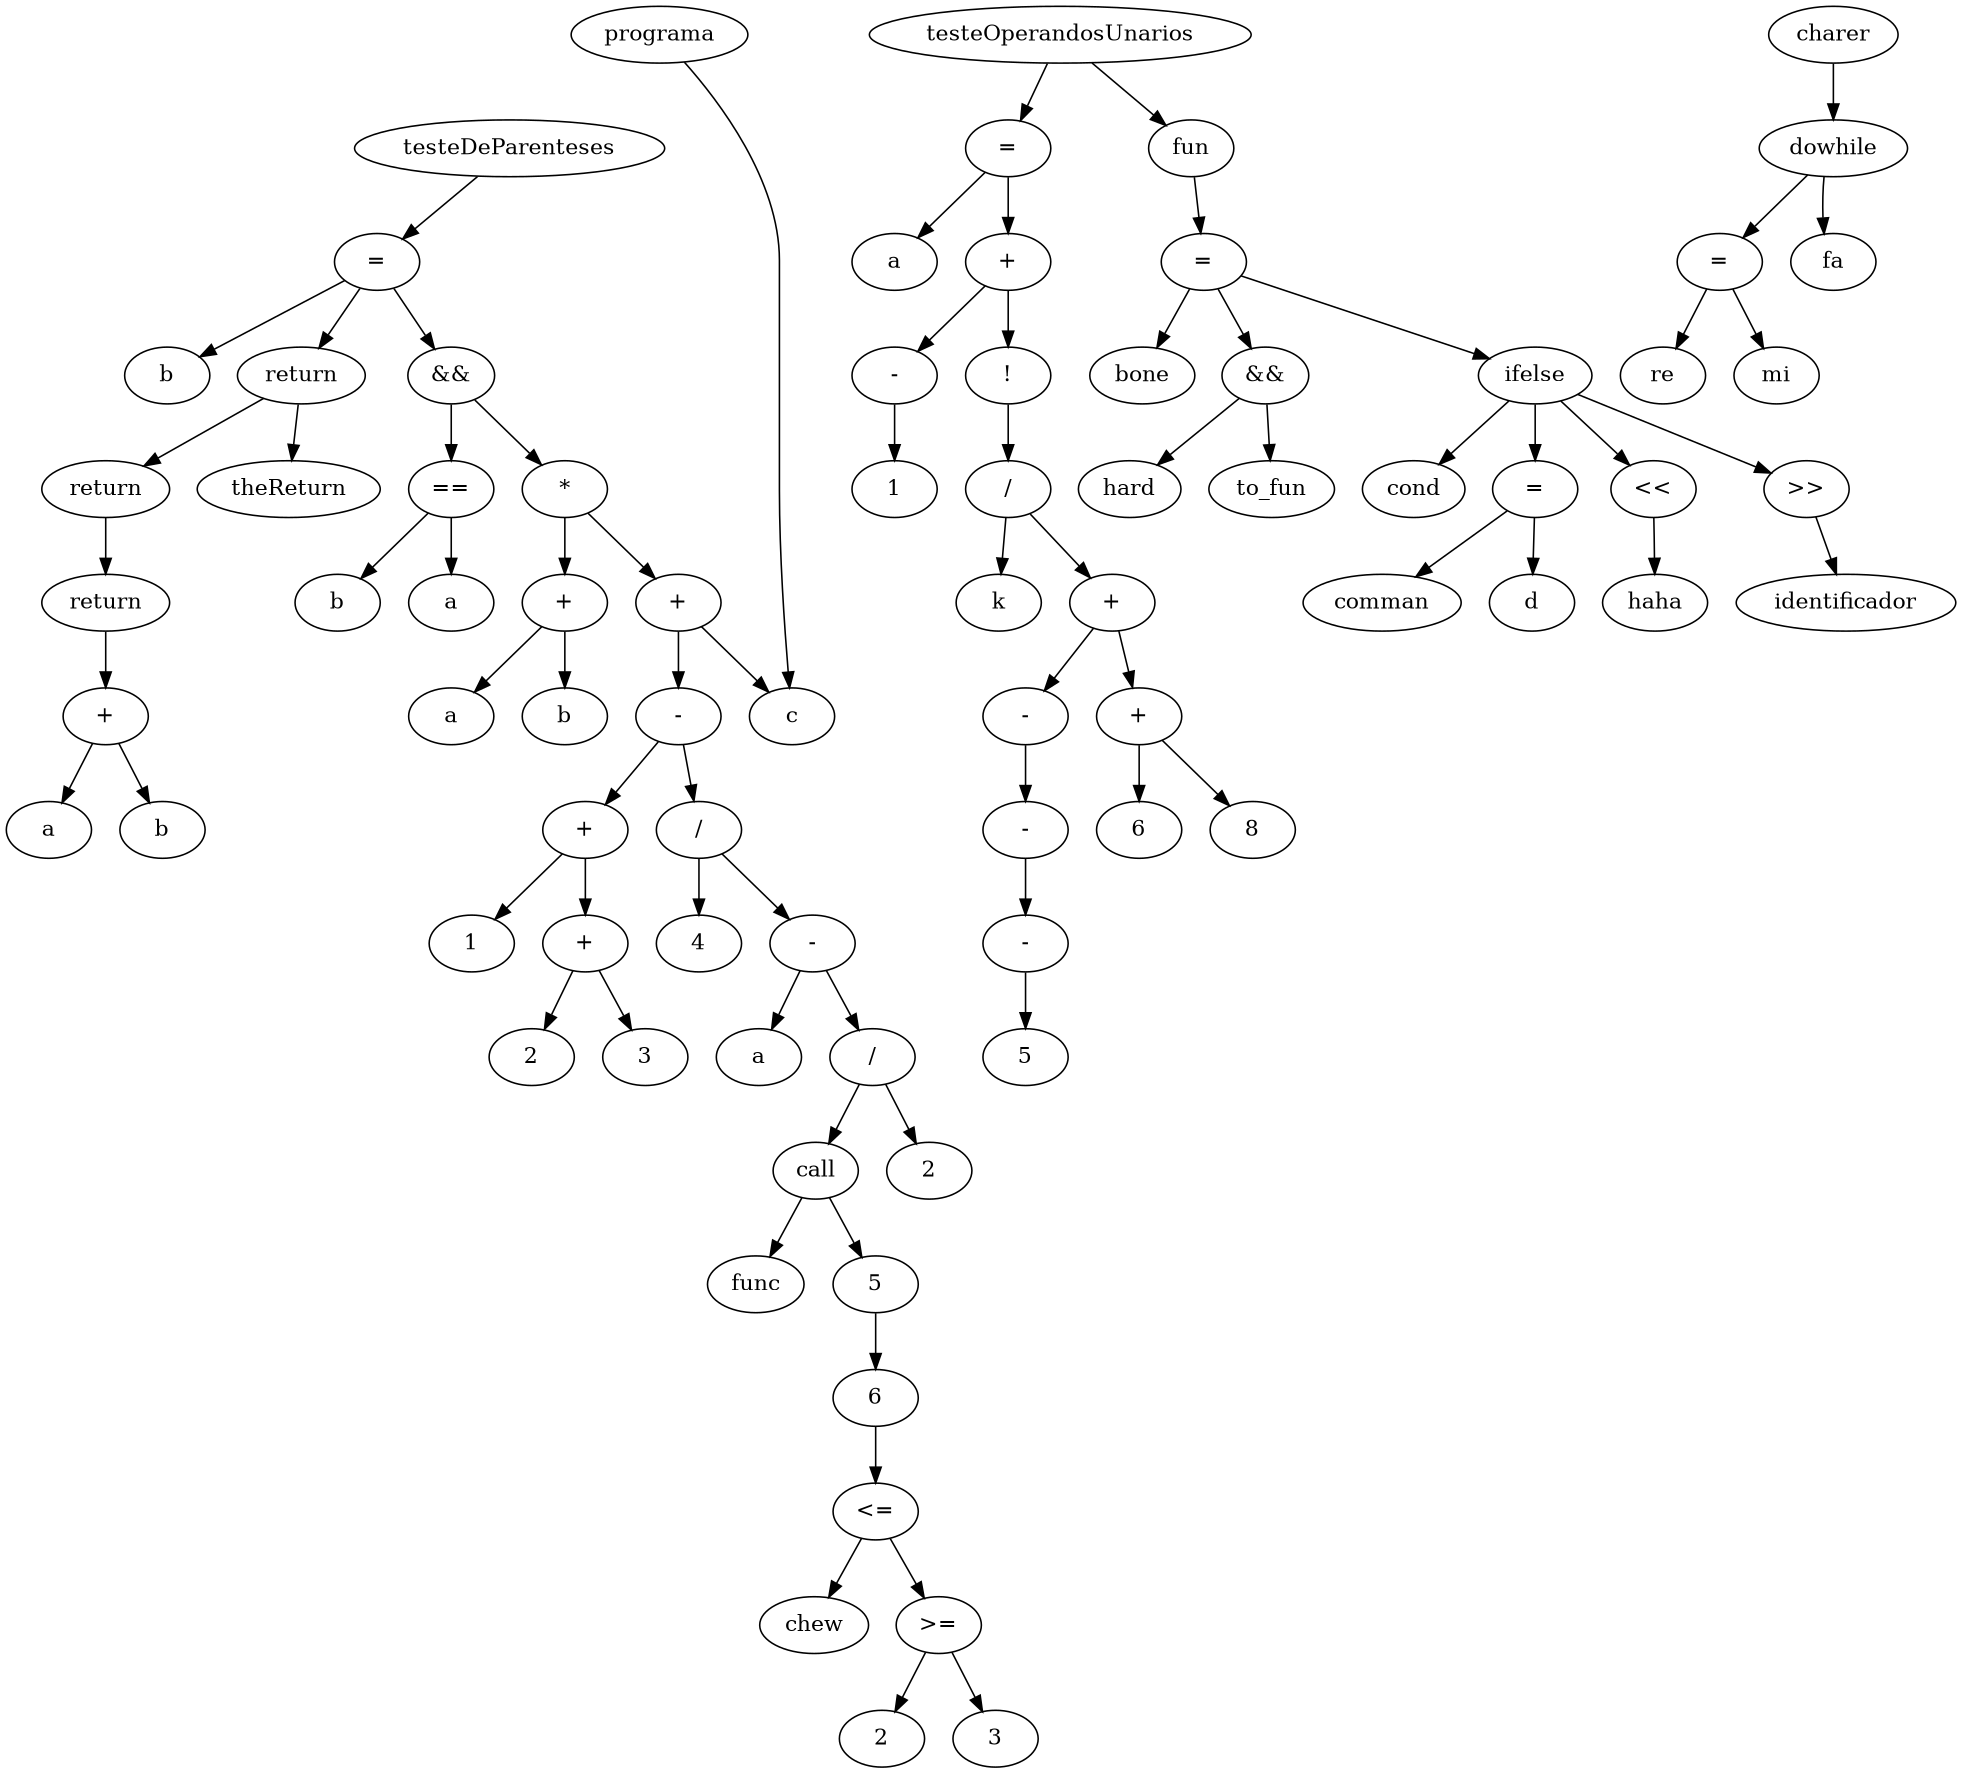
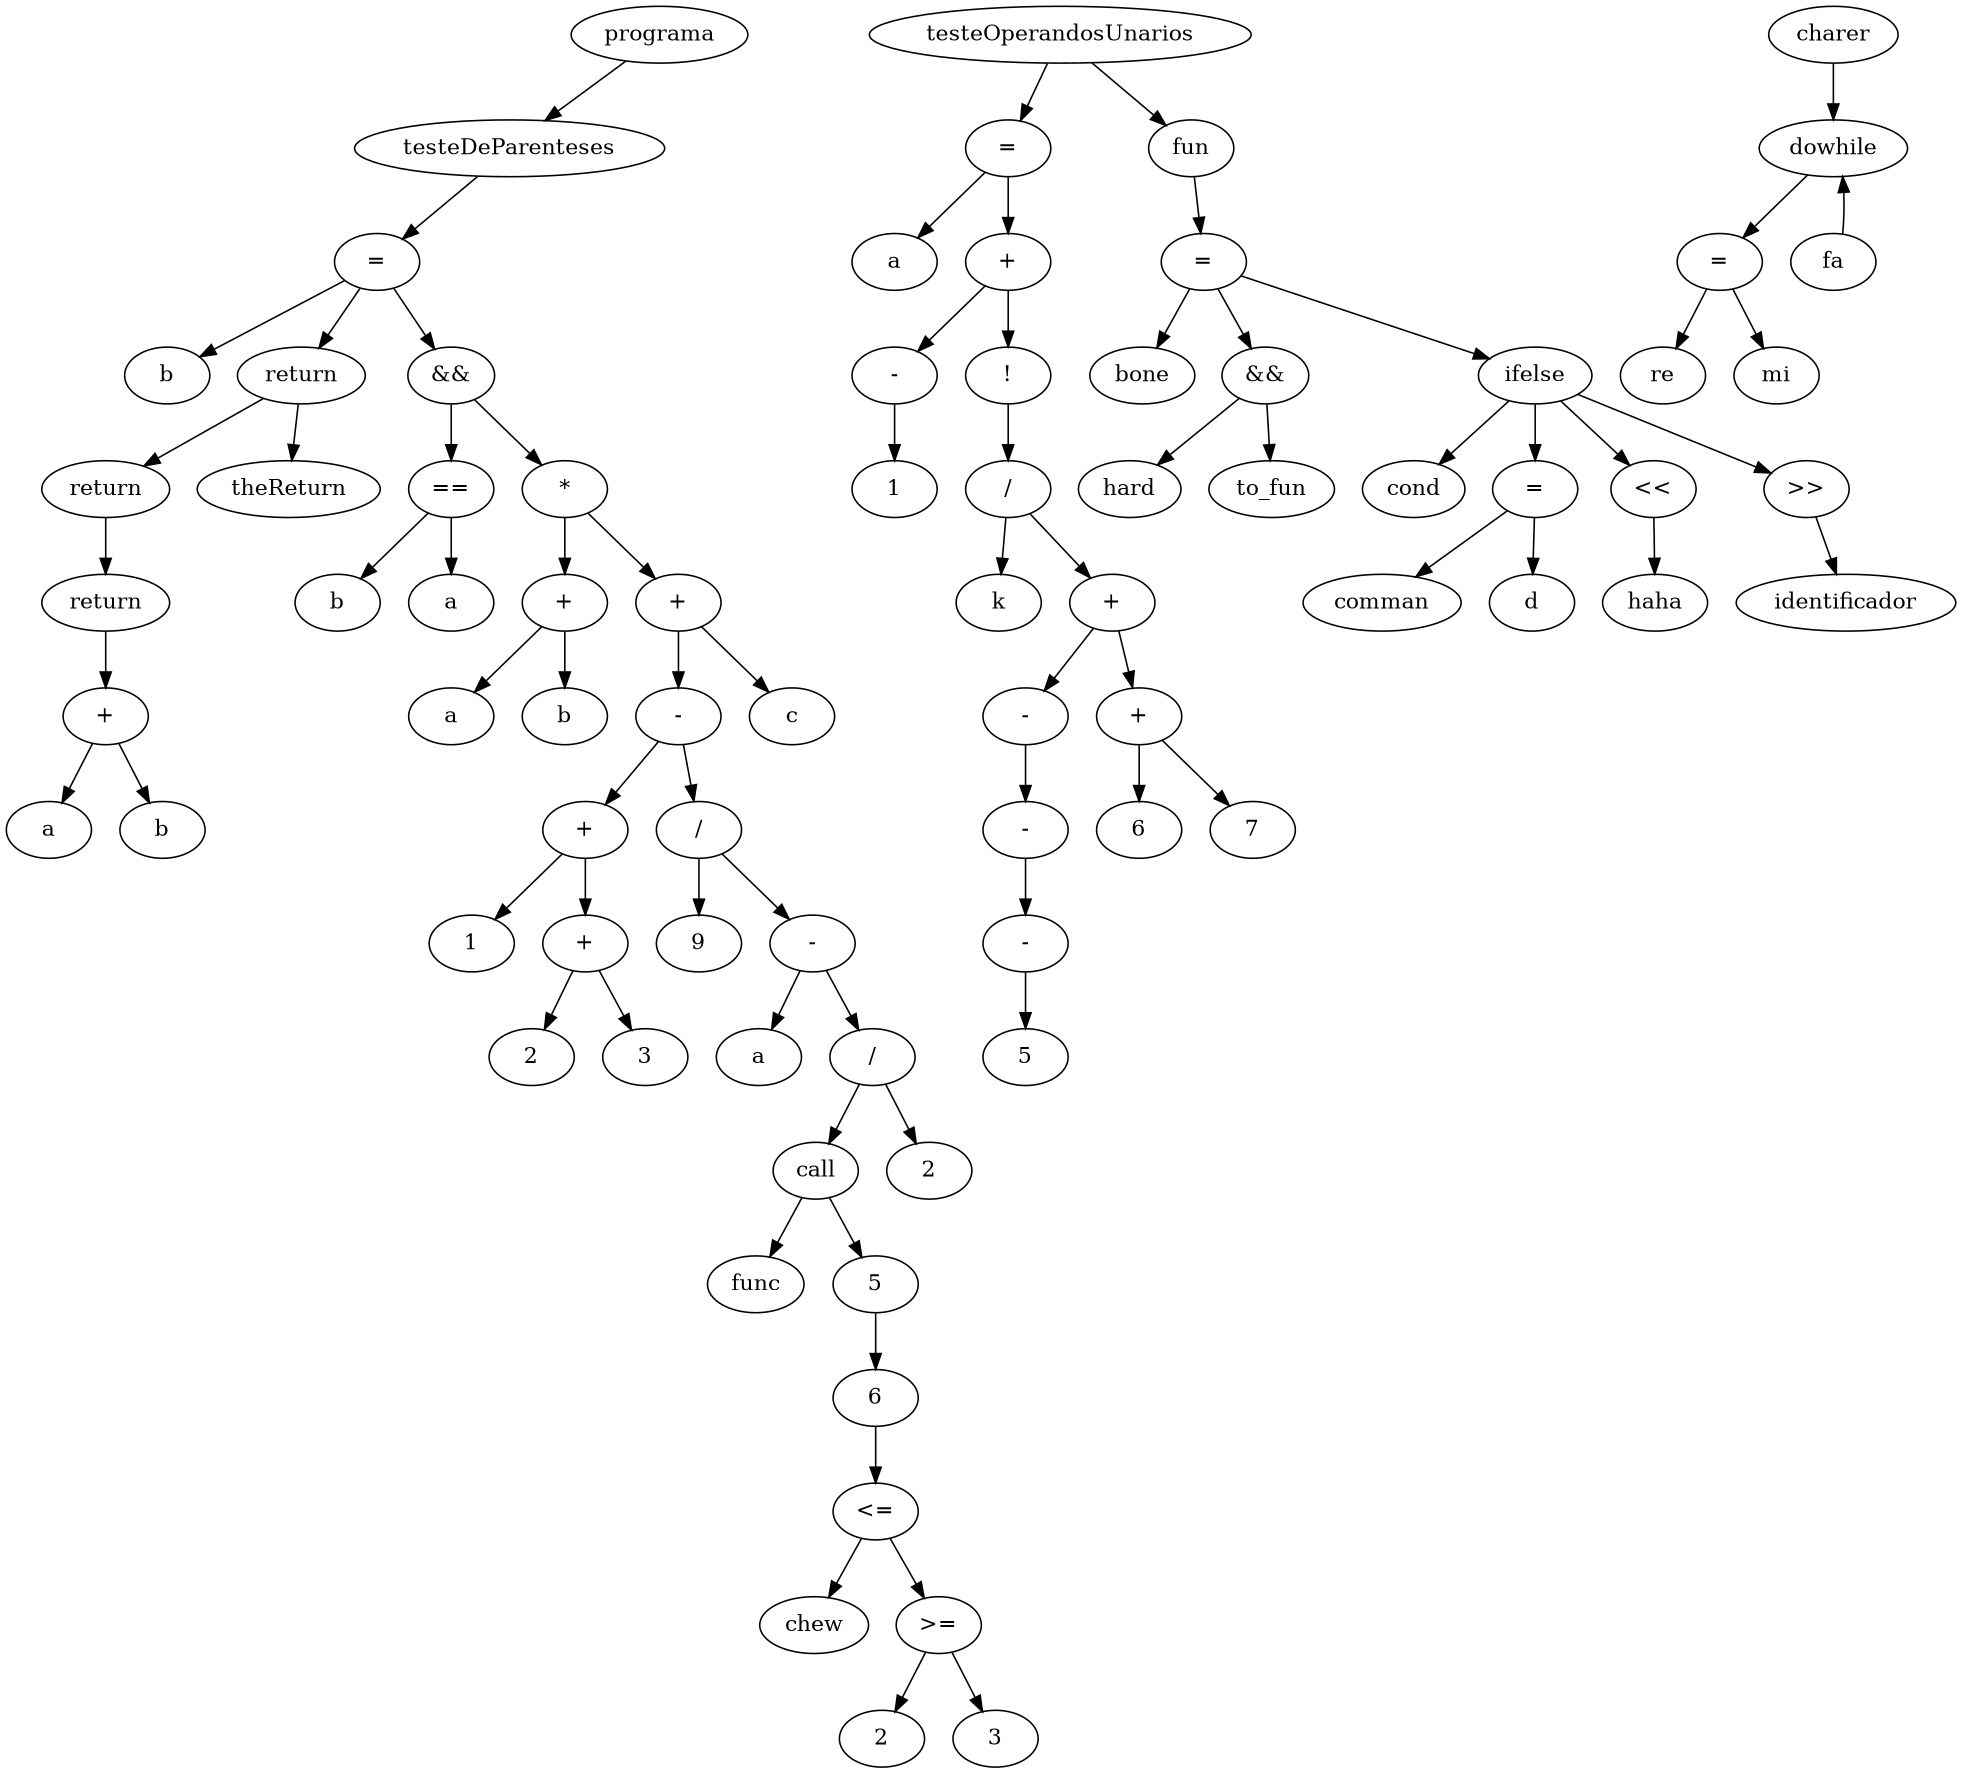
(1823, 197) -> (1844, 213)
(779, 354) -> (592, 86)
(1253, 830) -> (1253, 830)
(699, 944) -> (699, 944)
